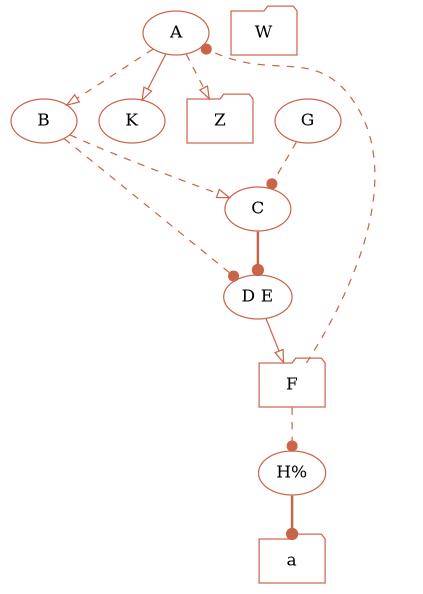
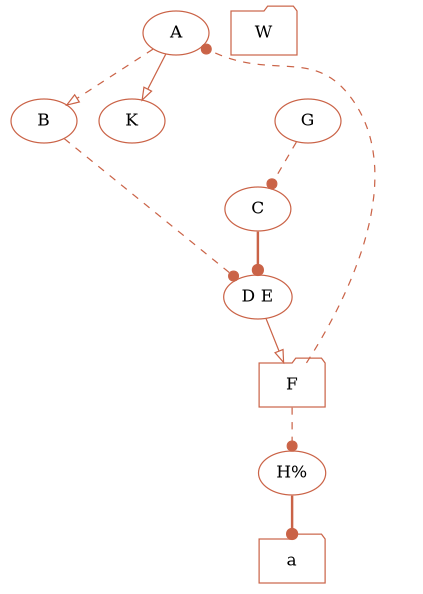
(220, 121) -> none
(143, 165) -> none
